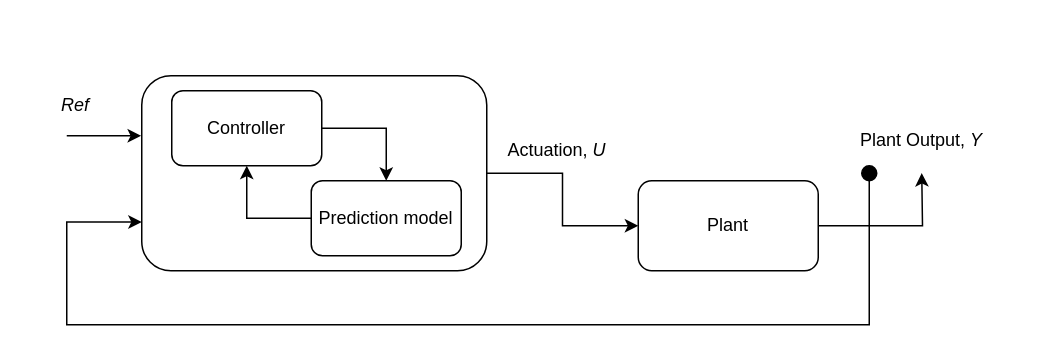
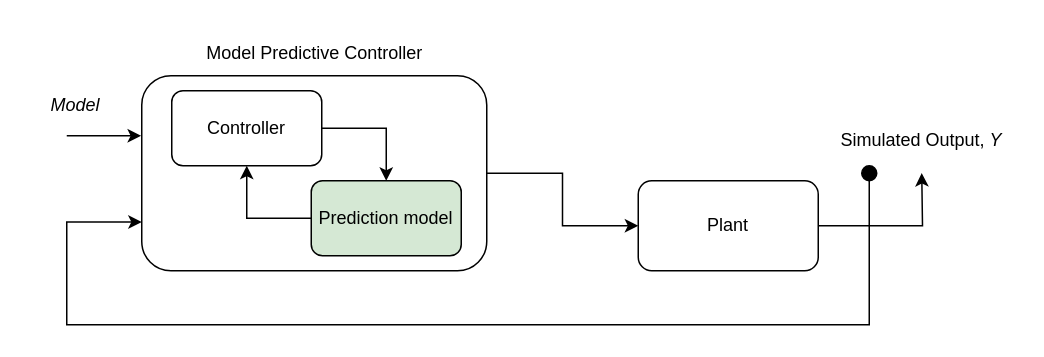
none -> (314, 53)
(76, 106) -> (76, 106)
(922, 140) -> (922, 140)
(557, 151) -> none
(386, 218) -> (386, 218)
